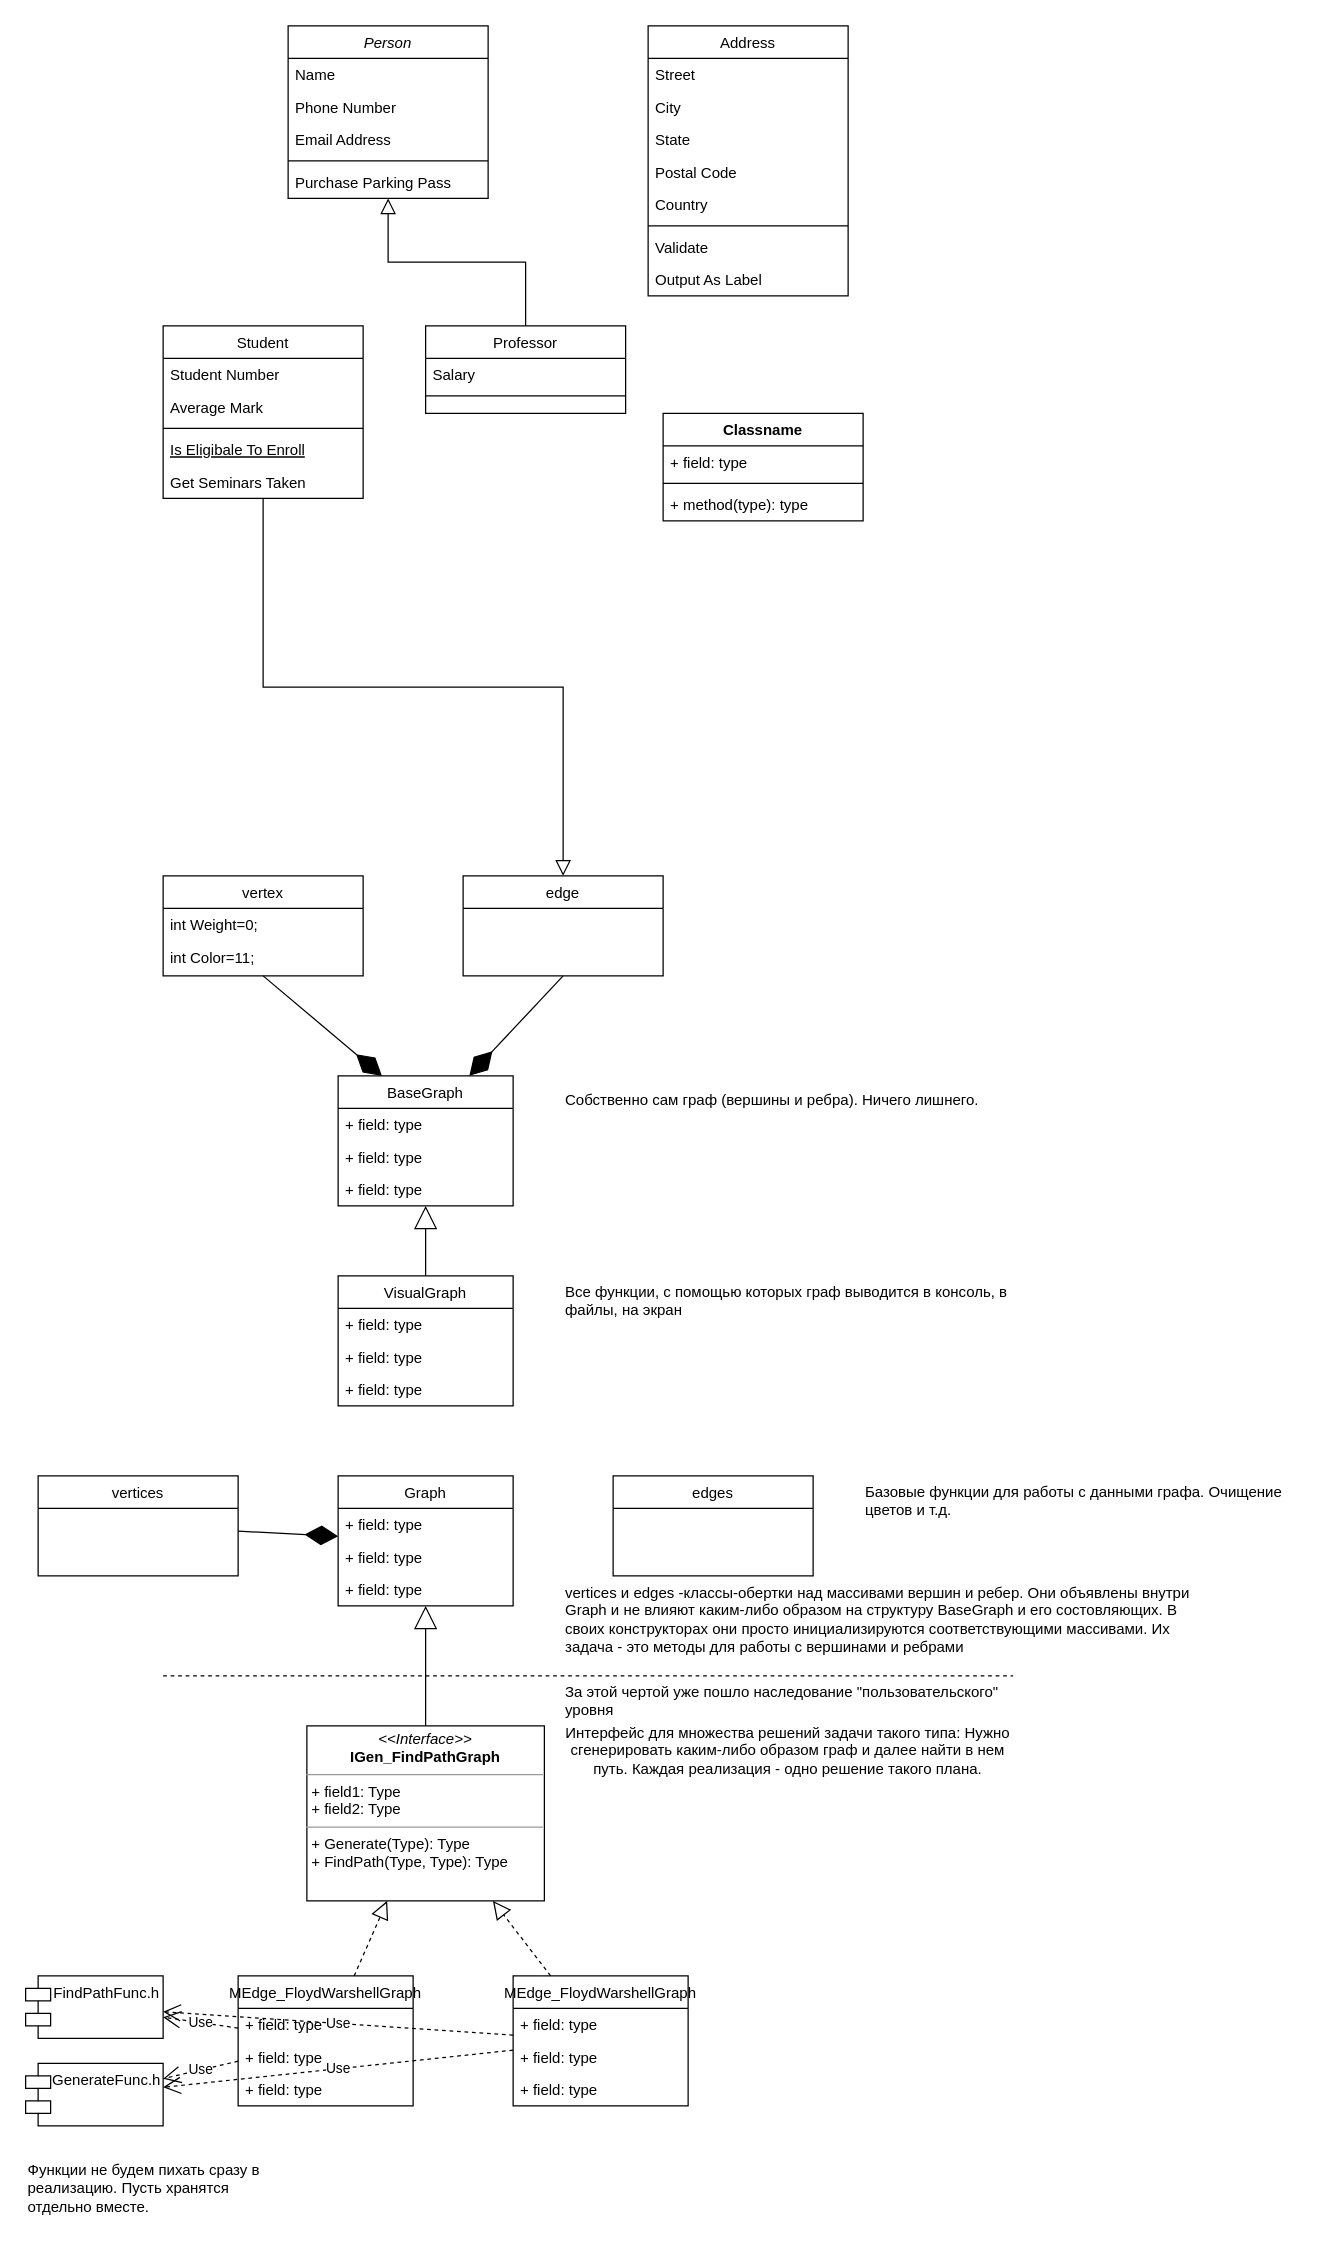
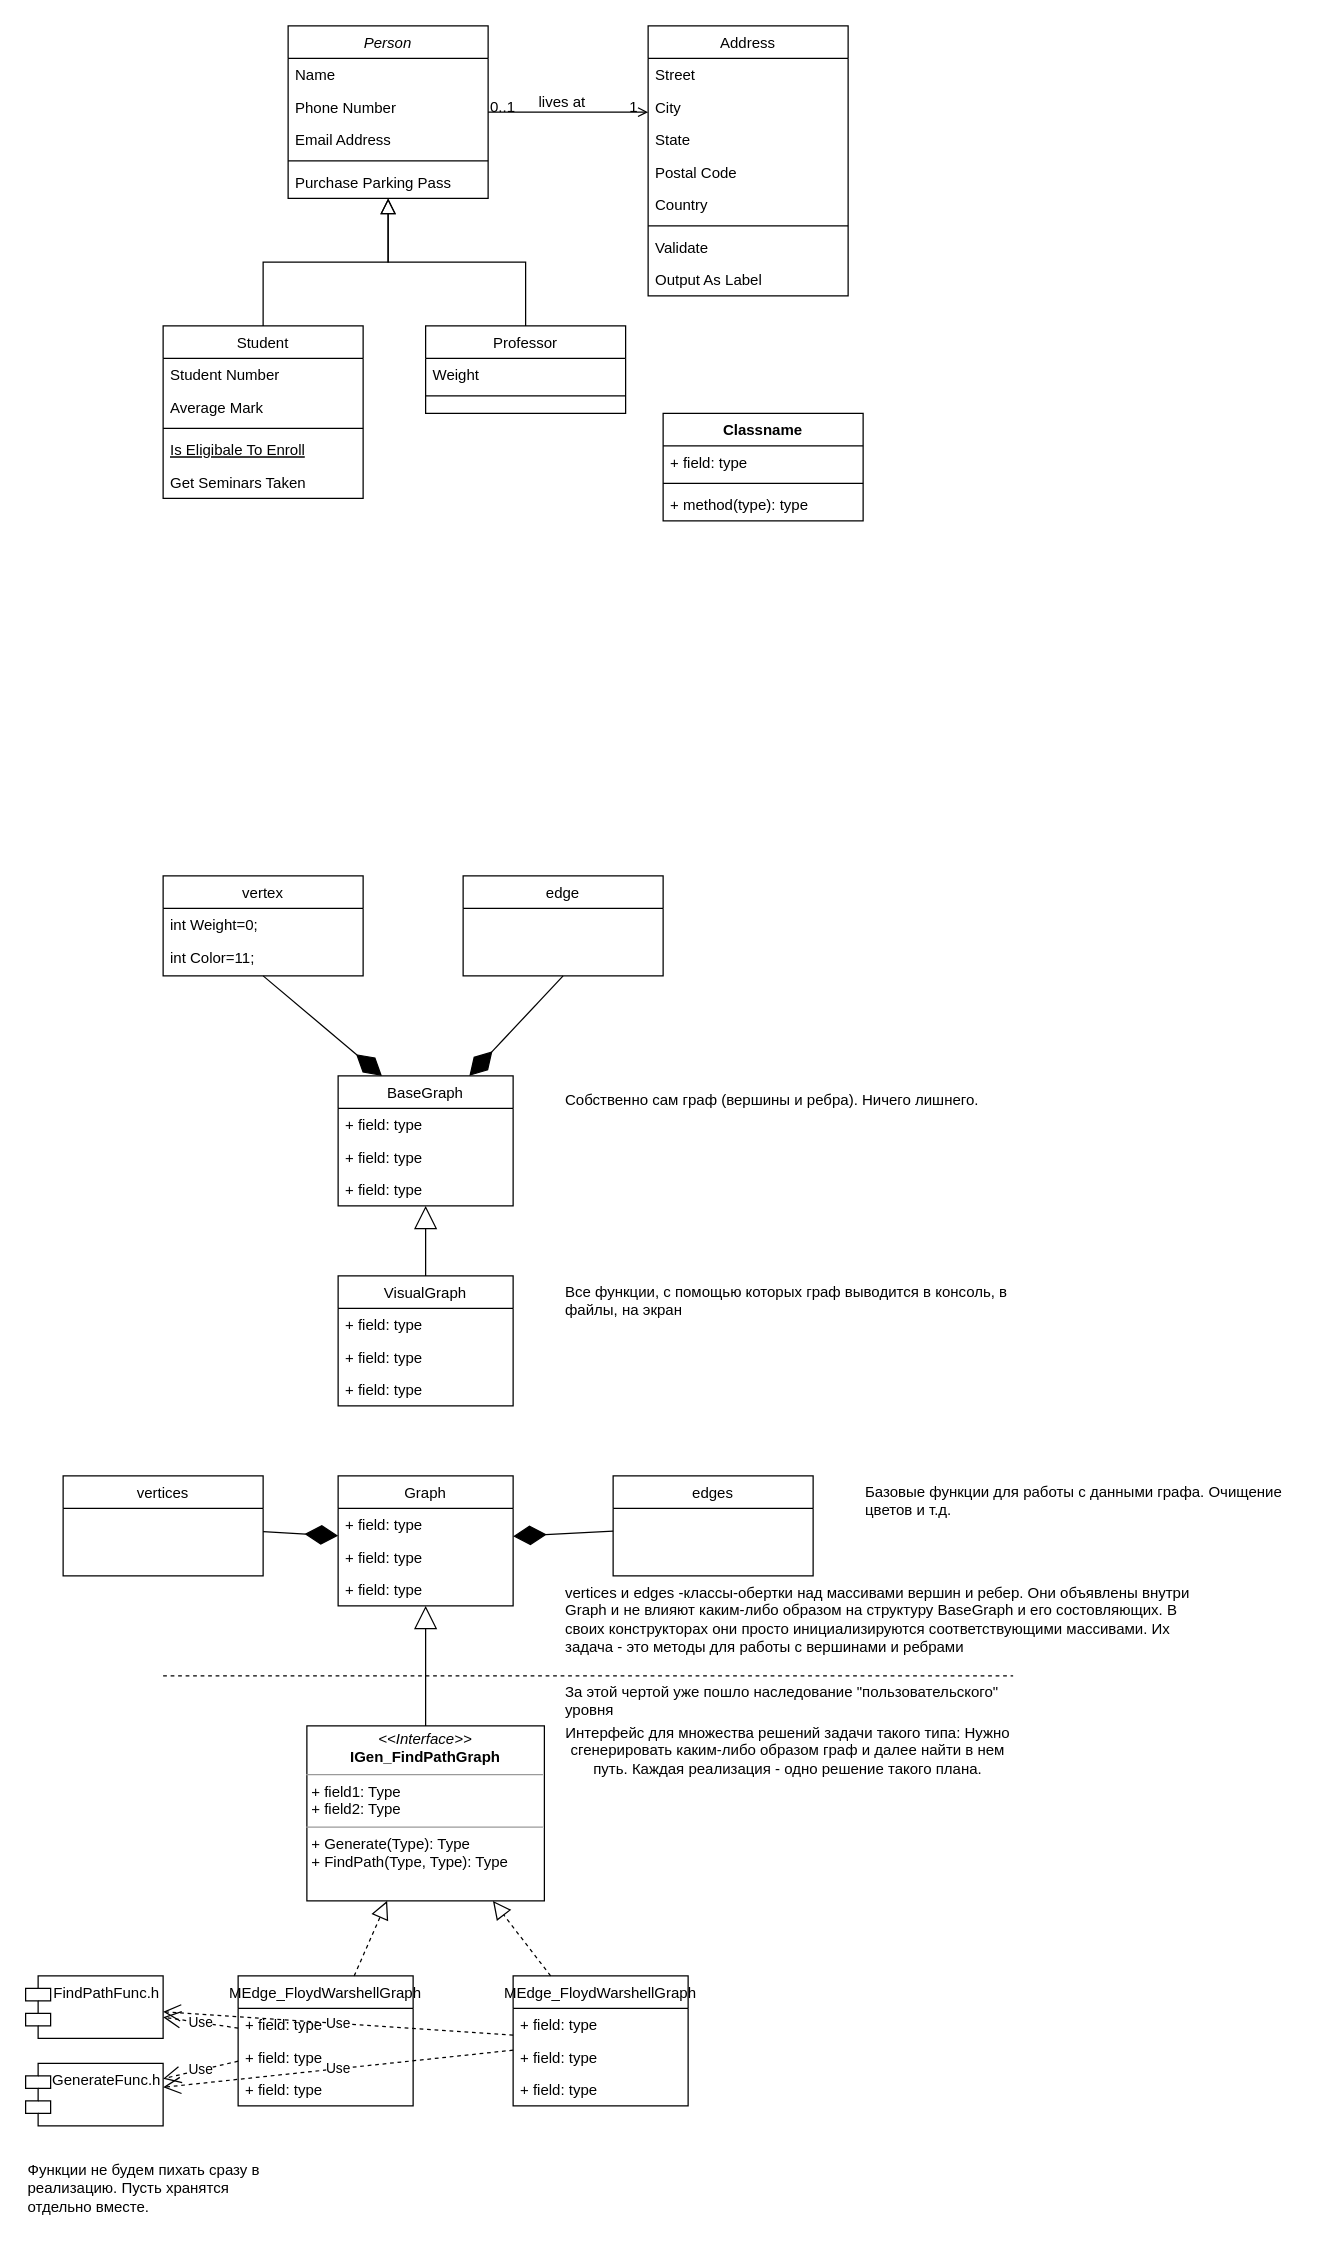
none -> (567, 112)
(456, 375) -> (456, 375)
(407, 687) -> (293, 262)
(138, 1526) -> (163, 1526)
none -> (579, 1533)
